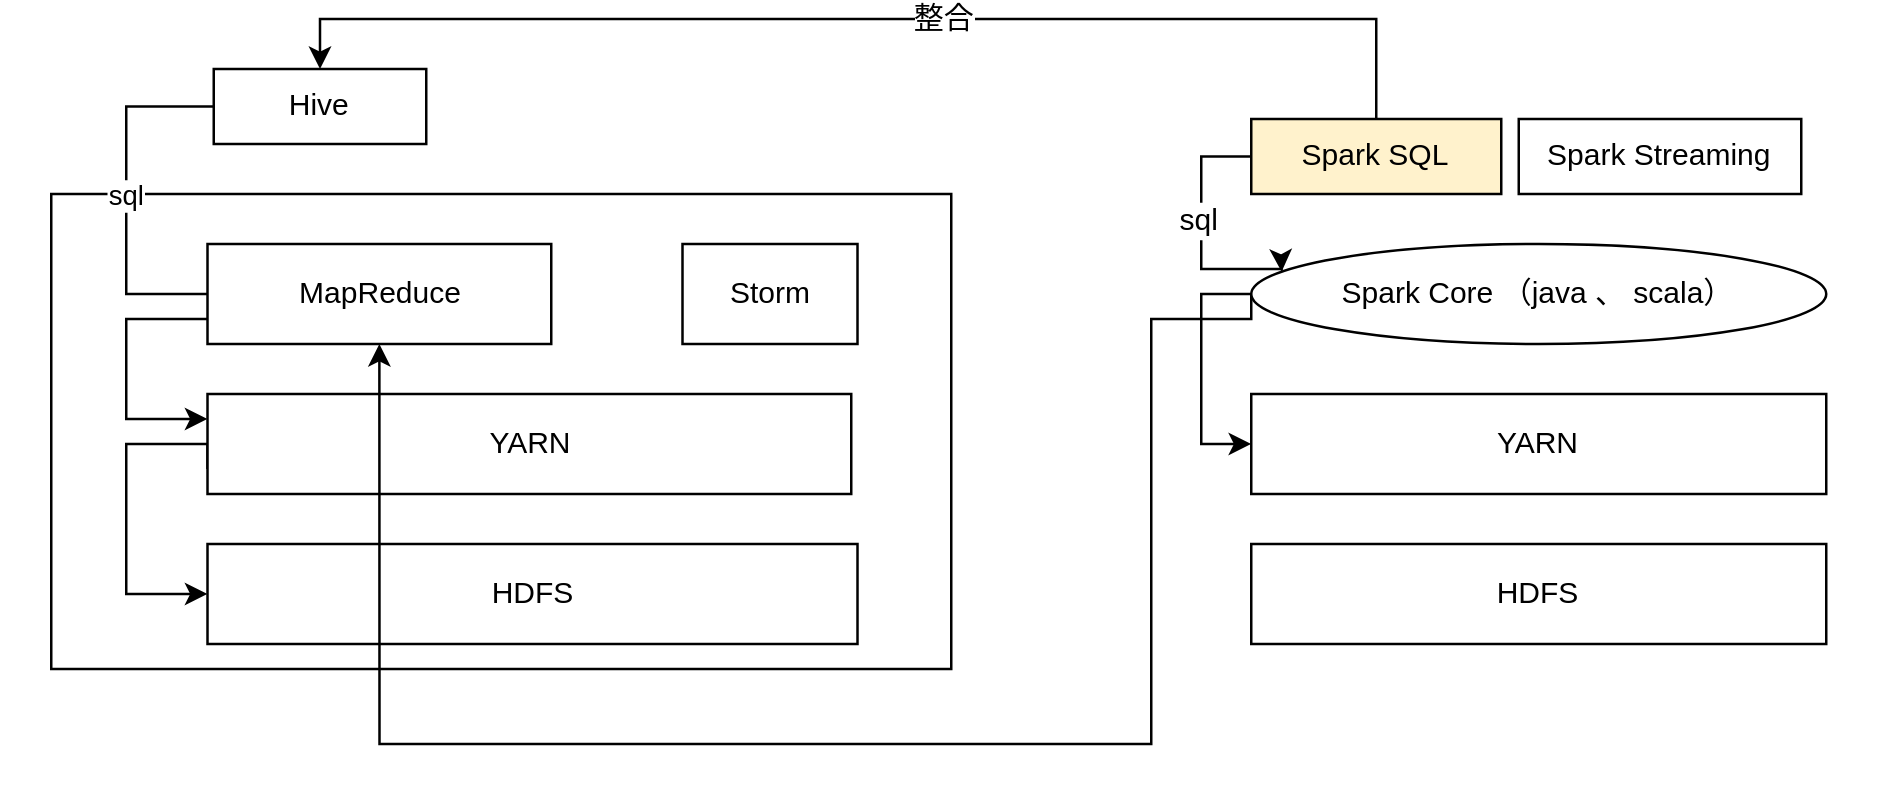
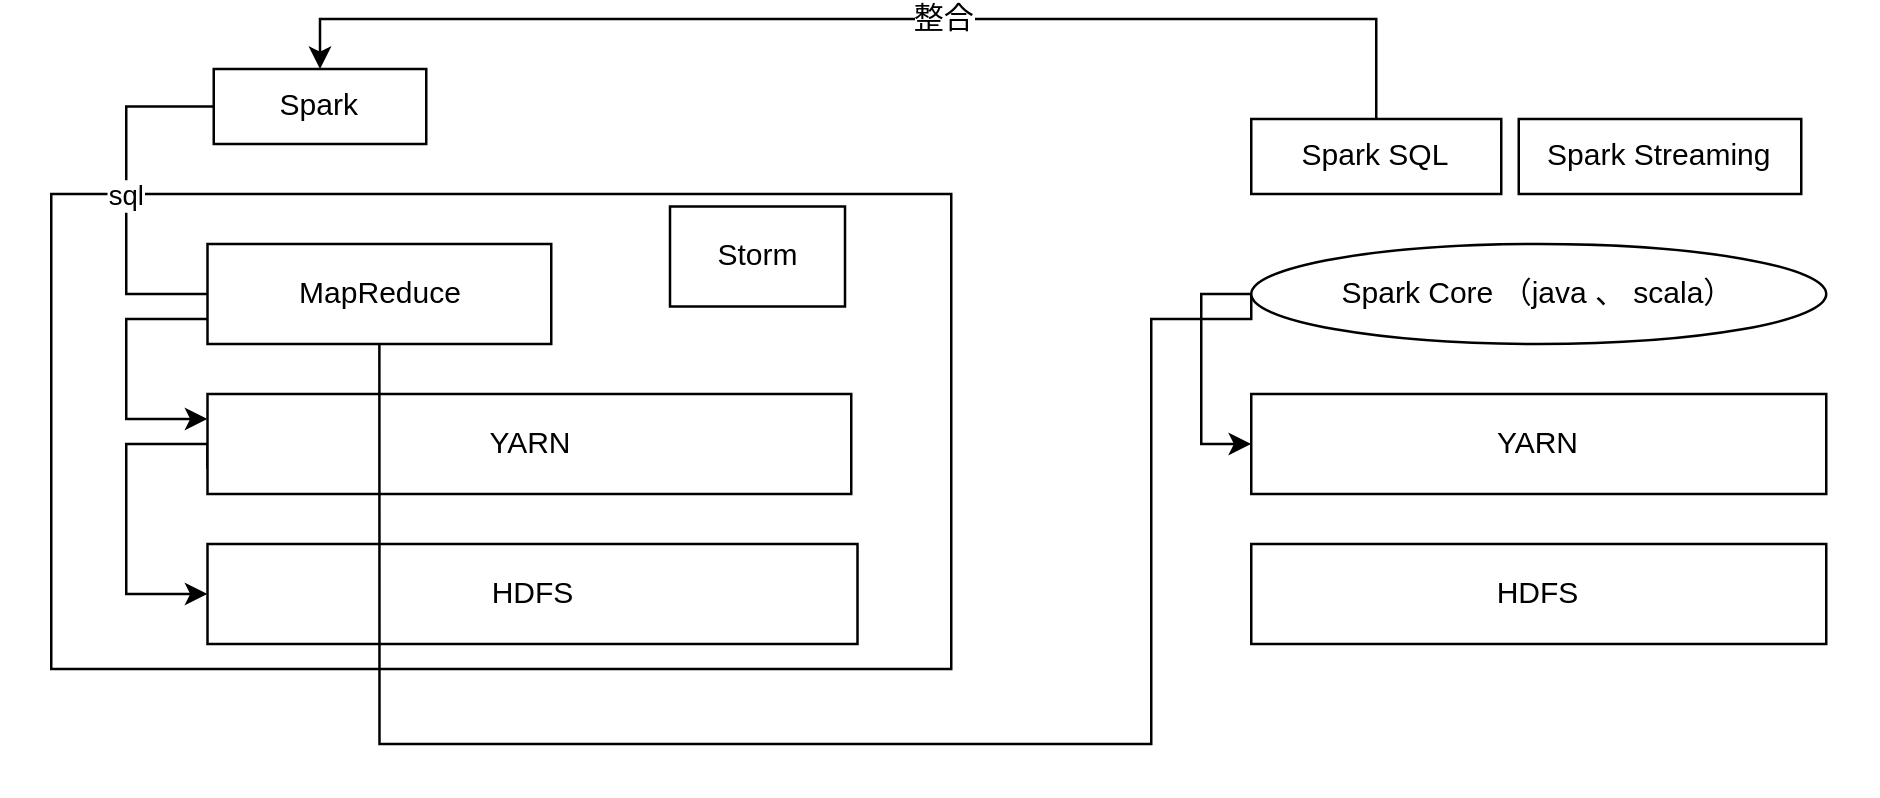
(320, 106) -> (320, 106)
(1376, 156) -> (1376, 156)
(1219, 269) -> none
(770, 294) -> (758, 256)
(379, 362) -> (379, 355)
